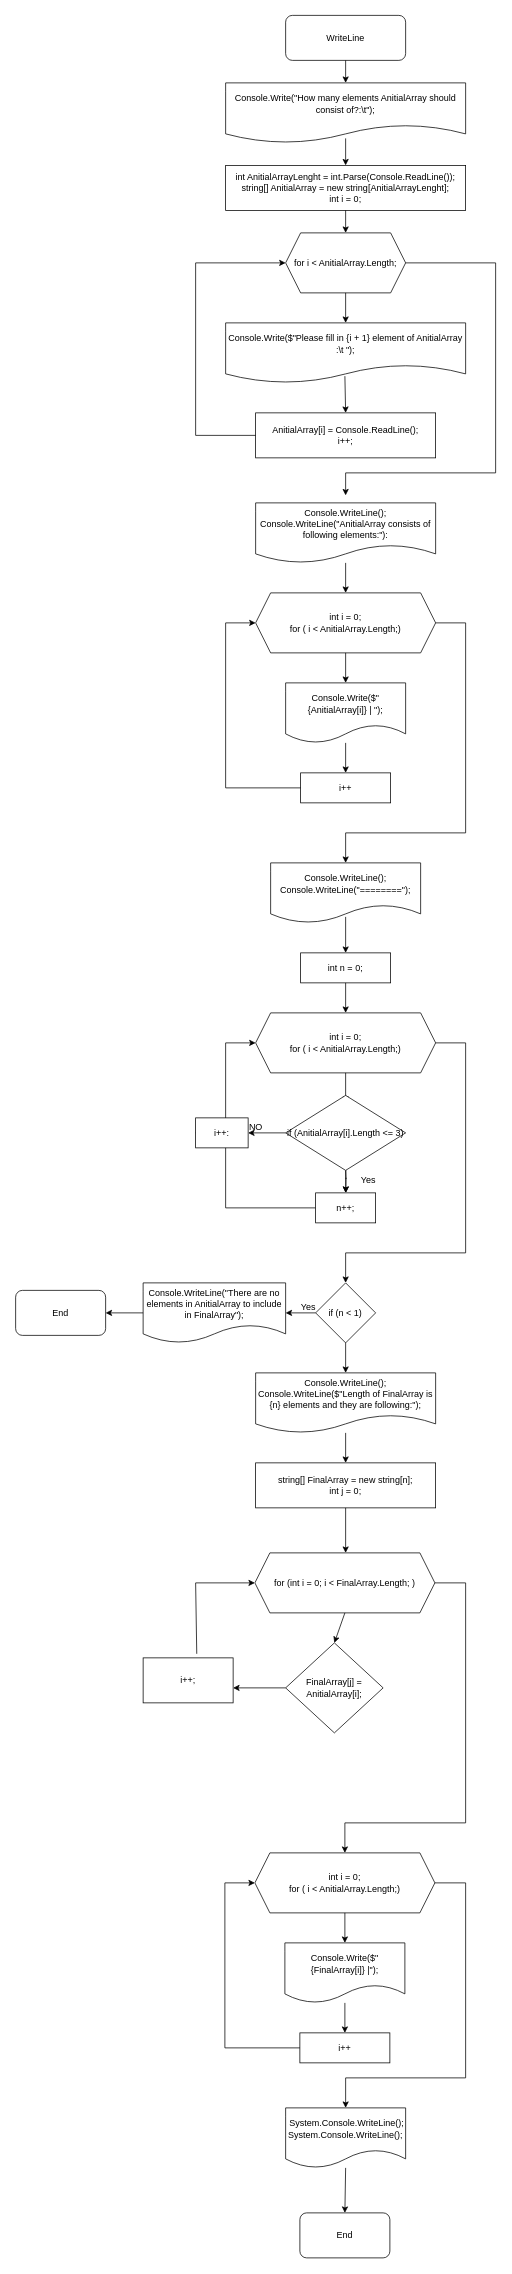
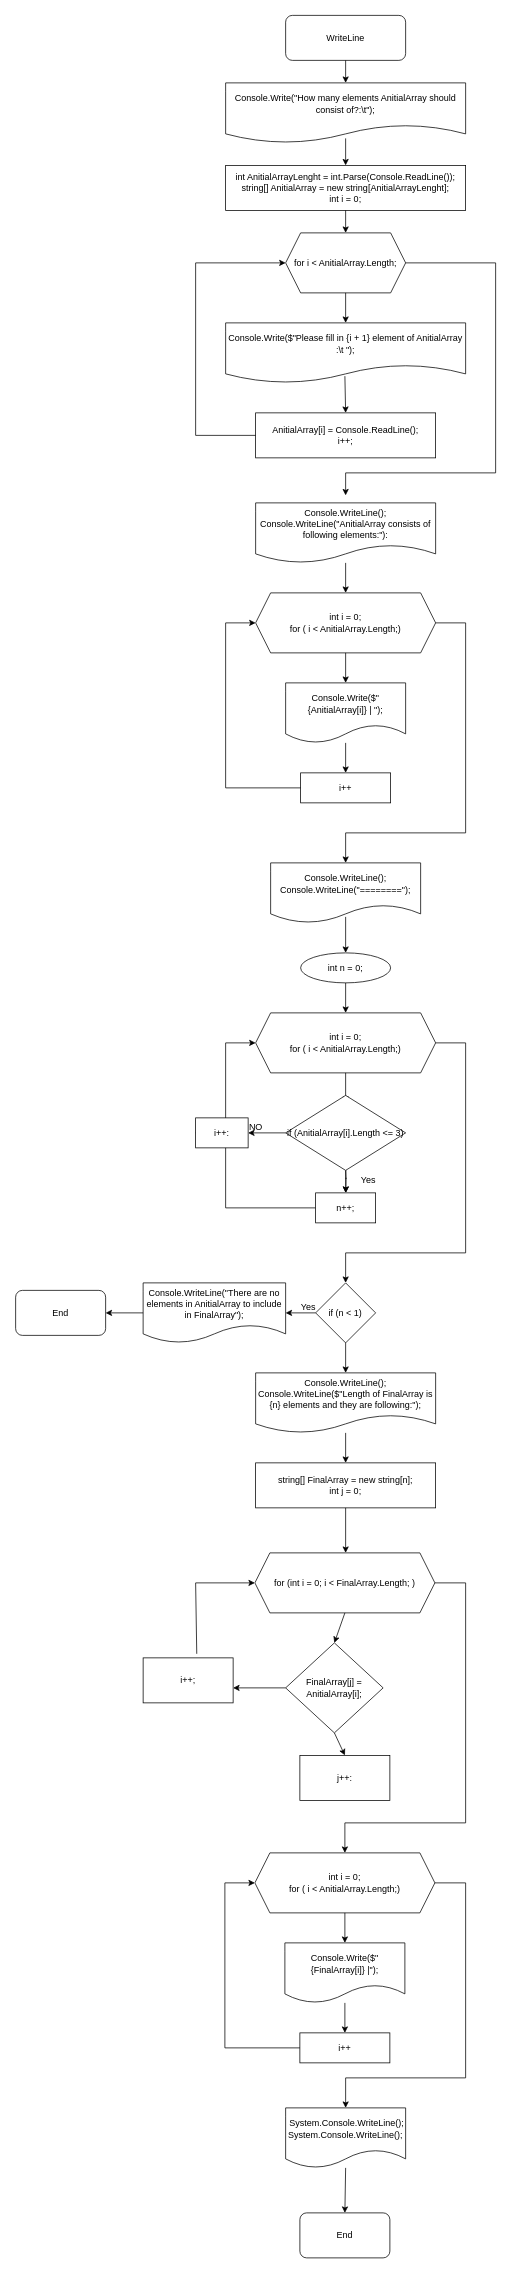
(345, 968) -> (345, 968)
none -> (338, 1742)
none -> (345, 1778)
